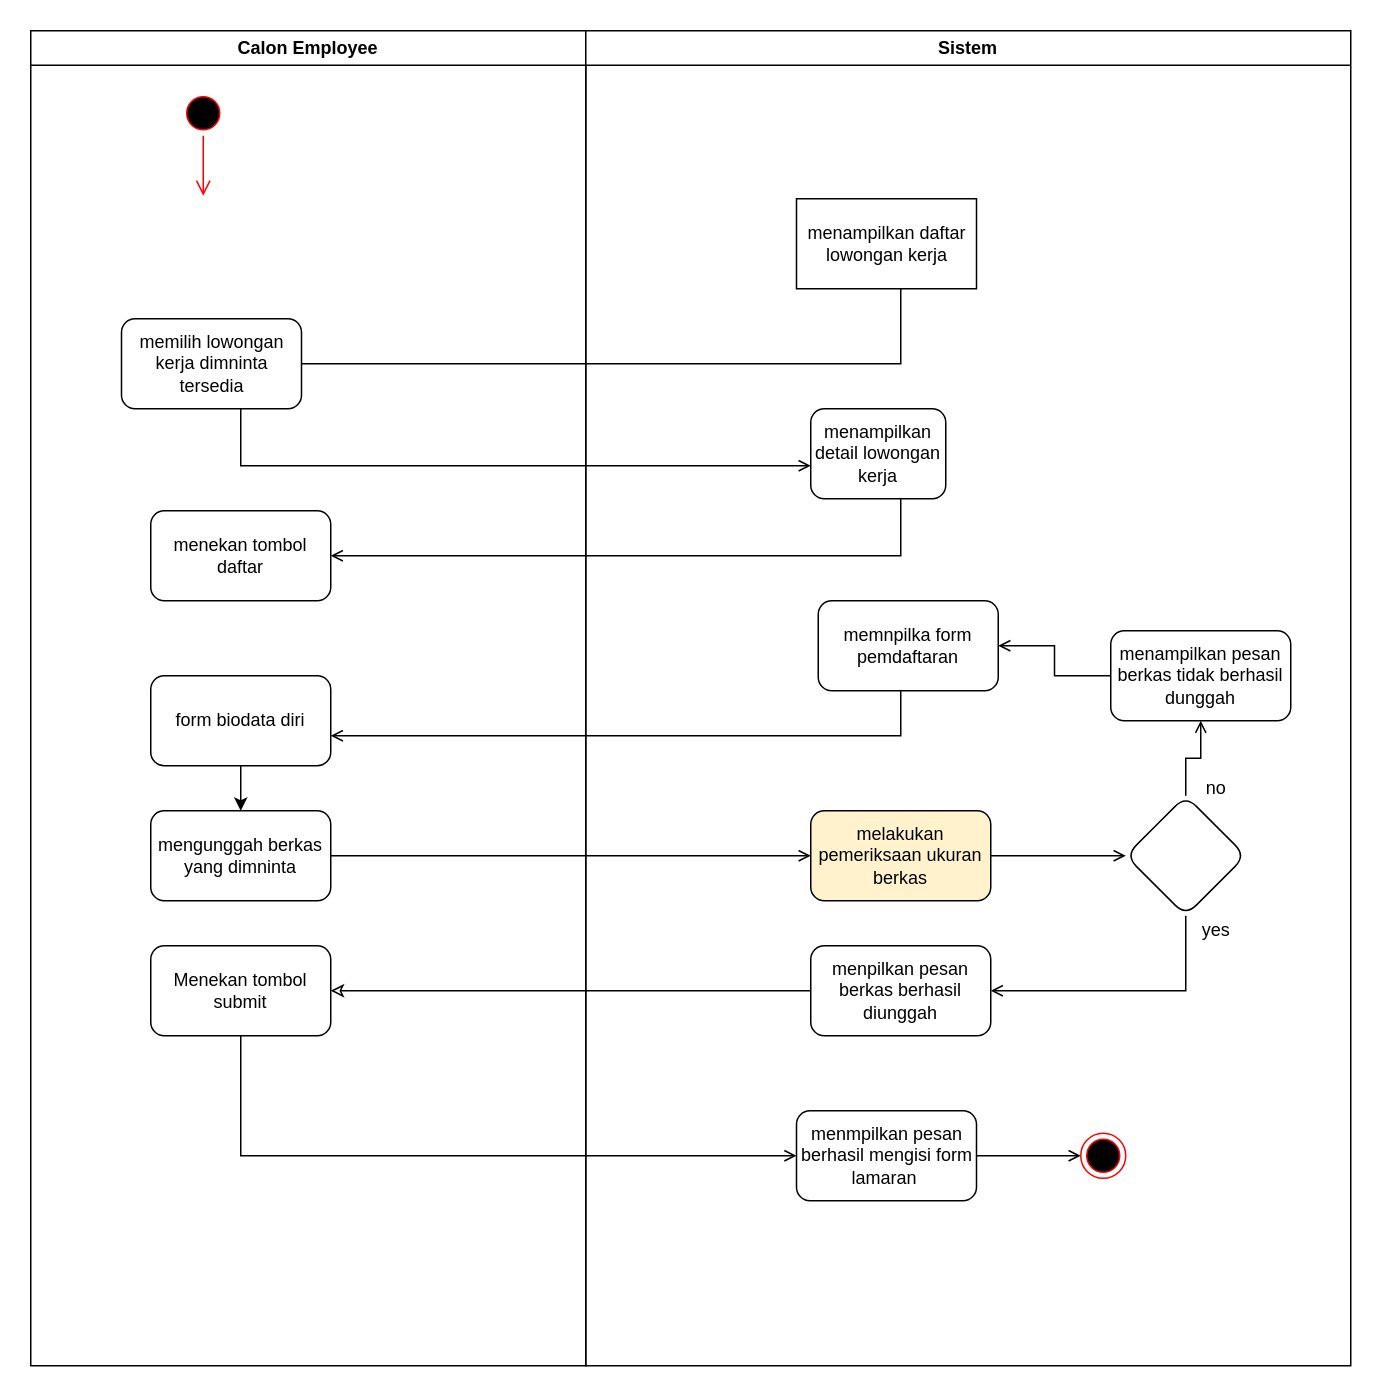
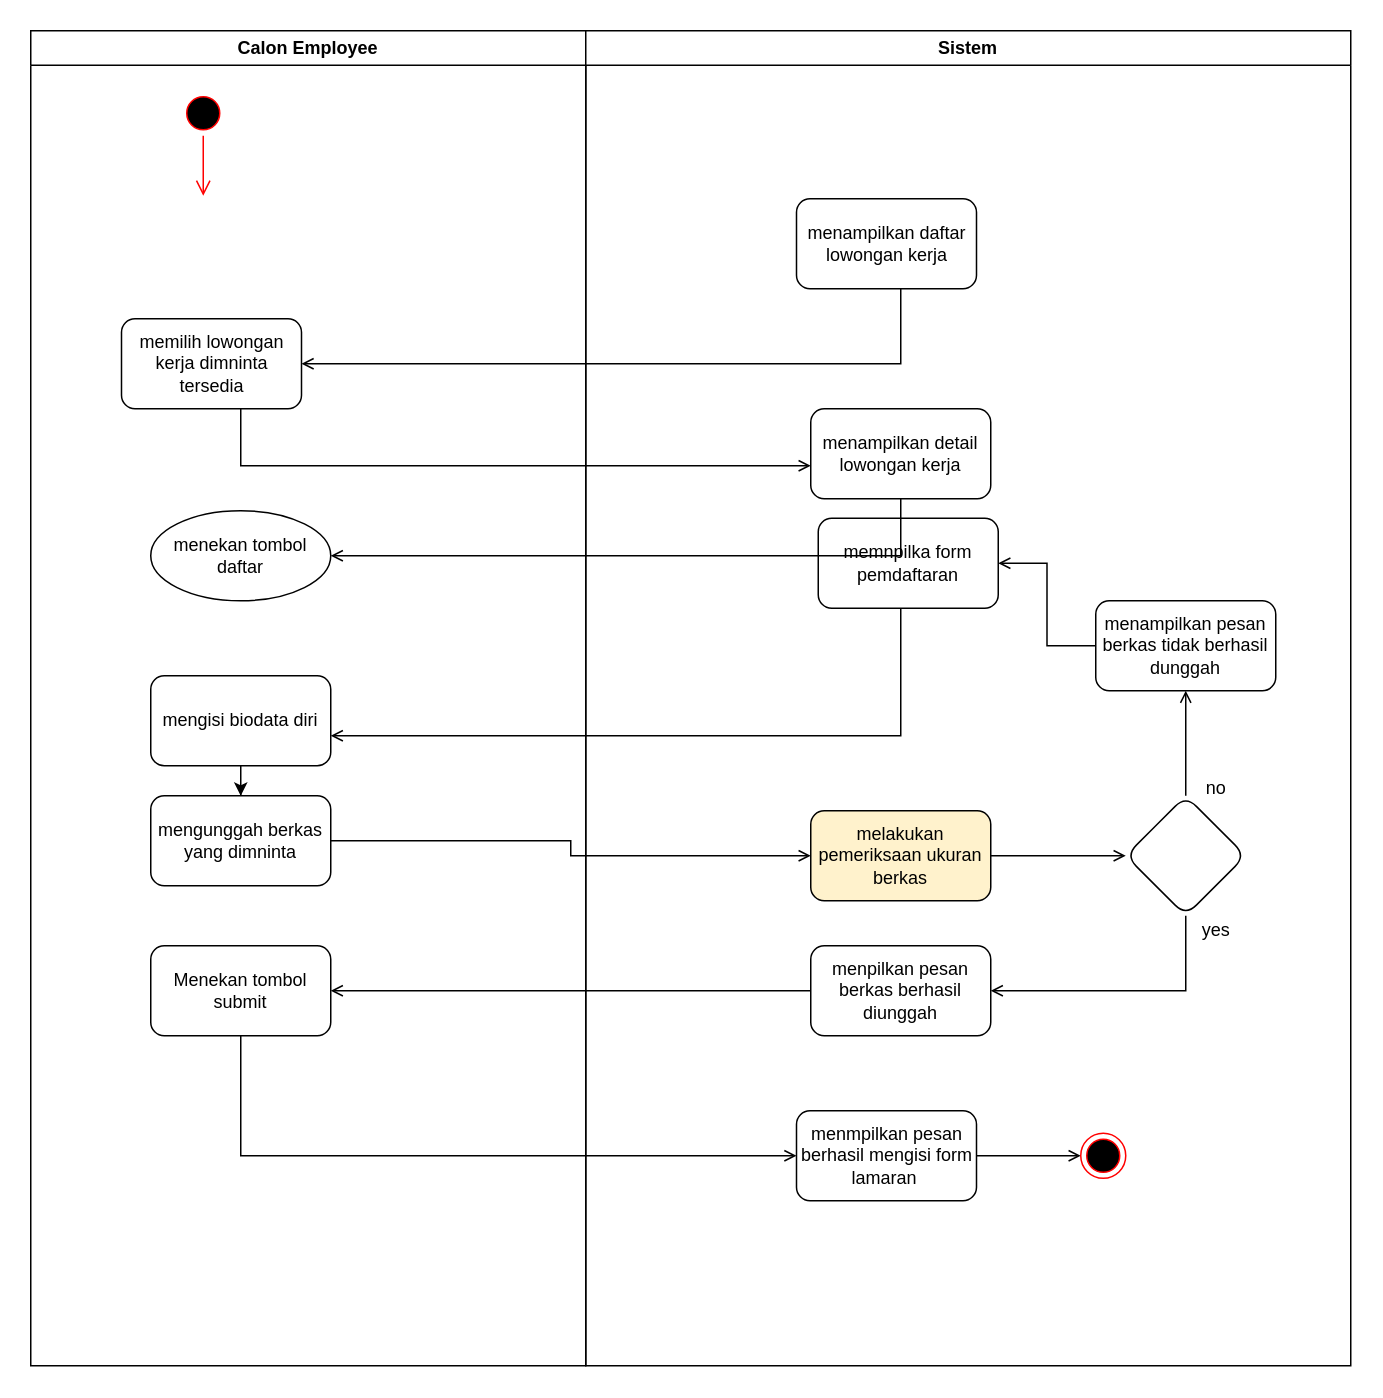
(887, 244) -> (887, 244)
(307, 364) -> (309, 364)
(878, 454) -> (901, 454)
(241, 556) -> (241, 556)
(908, 646) -> (908, 563)
(1201, 676) -> (1186, 646)
(241, 721) -> (241, 721)
(241, 856) -> (241, 841)
(342, 991) -> (339, 991)
